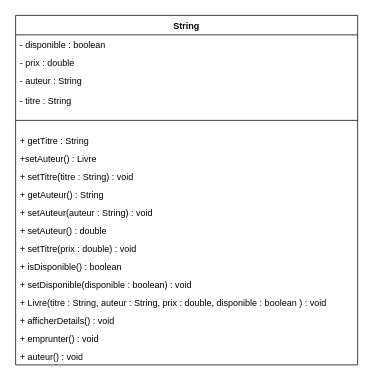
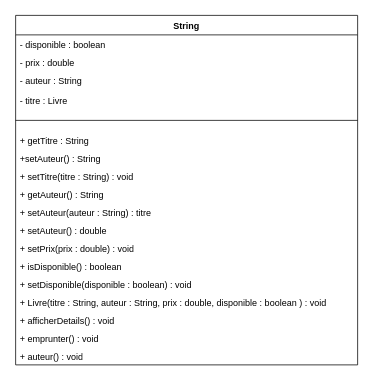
(53, 101) -> (51, 101)
(66, 160) -> (68, 160)
(98, 214) -> (100, 214)
(88, 250) -> (85, 250)
